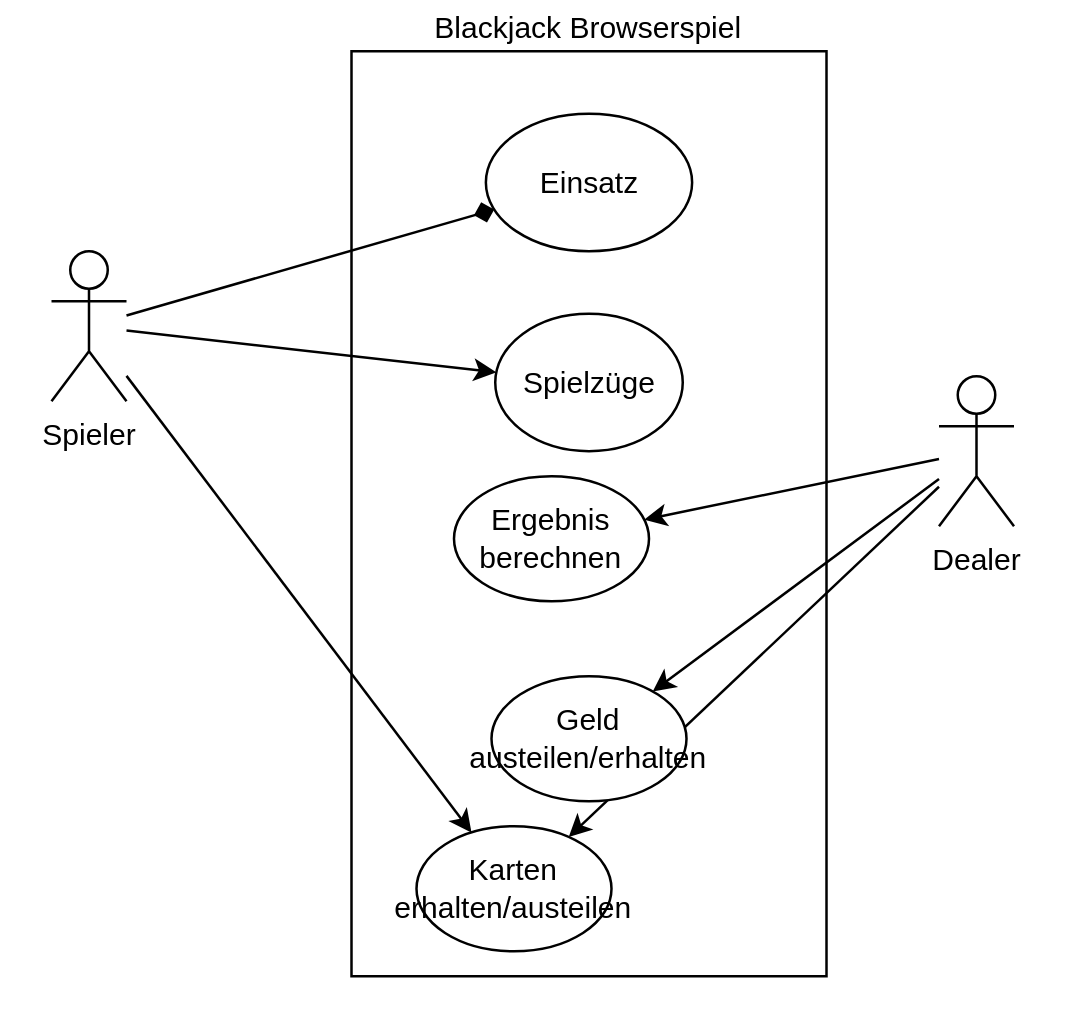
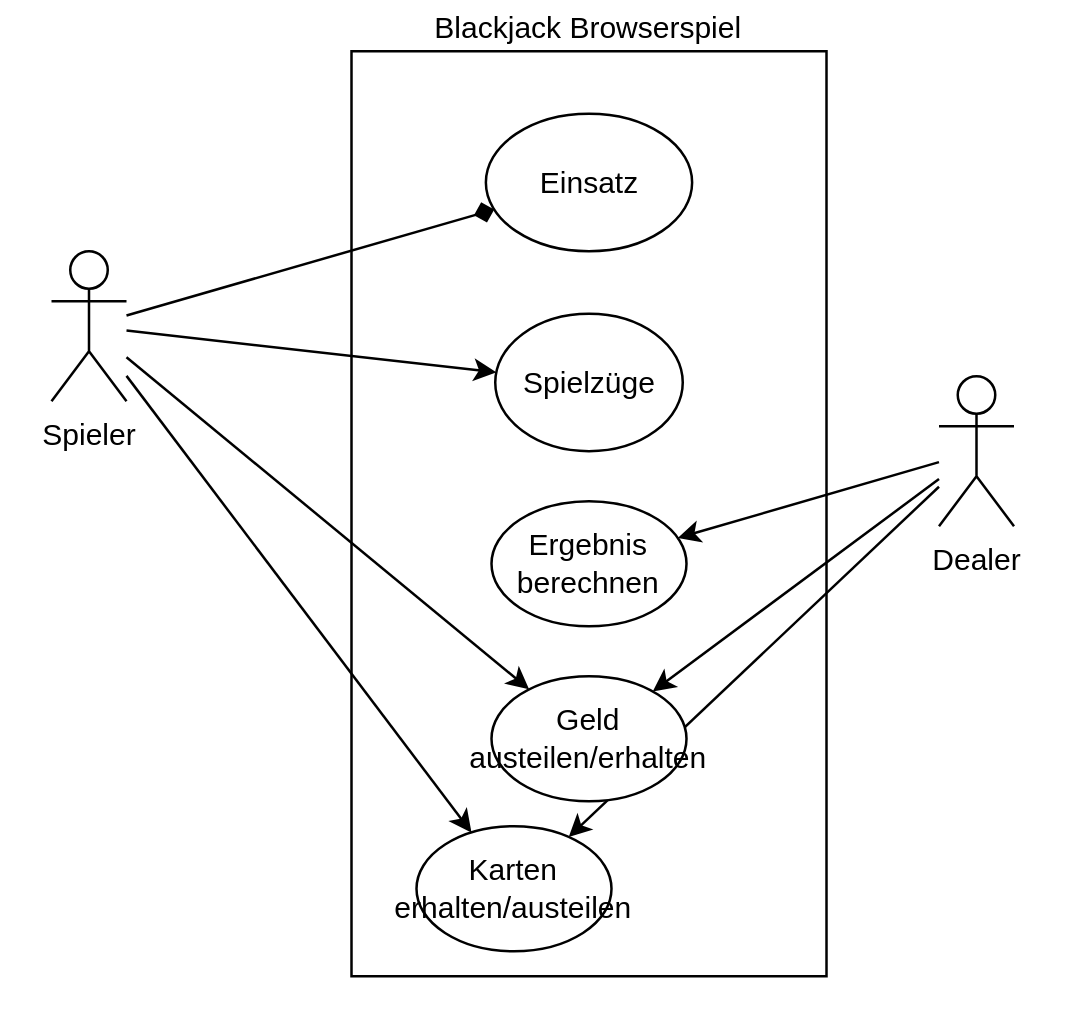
none -> (321, 518)
(551, 539) -> (589, 564)
